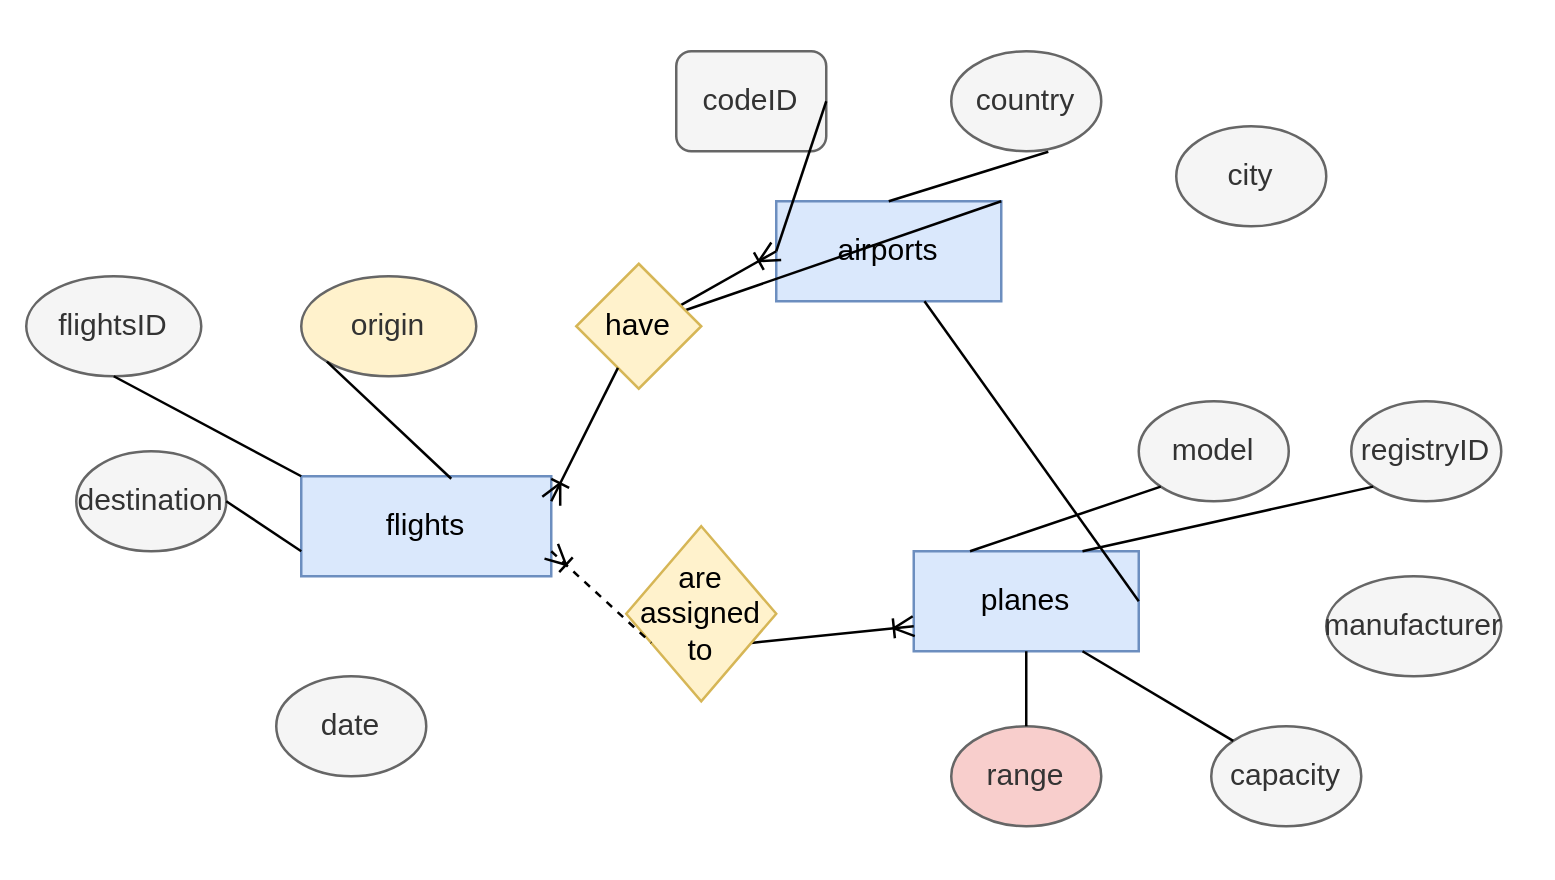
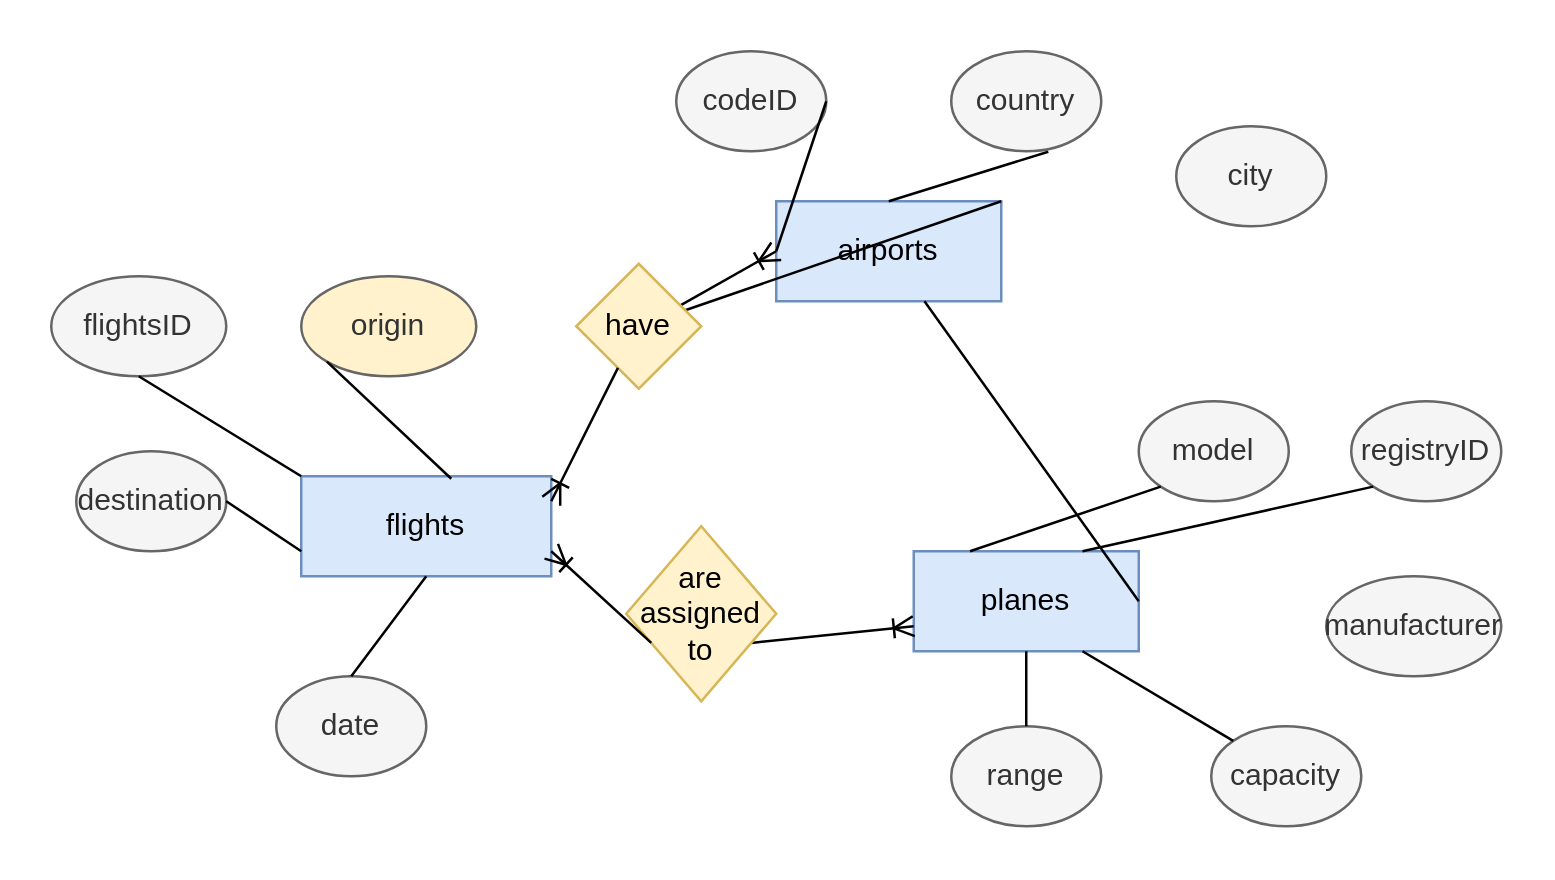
(751, 101) -> (751, 101)
(114, 326) -> (139, 326)
(603, 599) -> (603, 599)
none -> (388, 627)
(1026, 776) -> (1026, 776)
